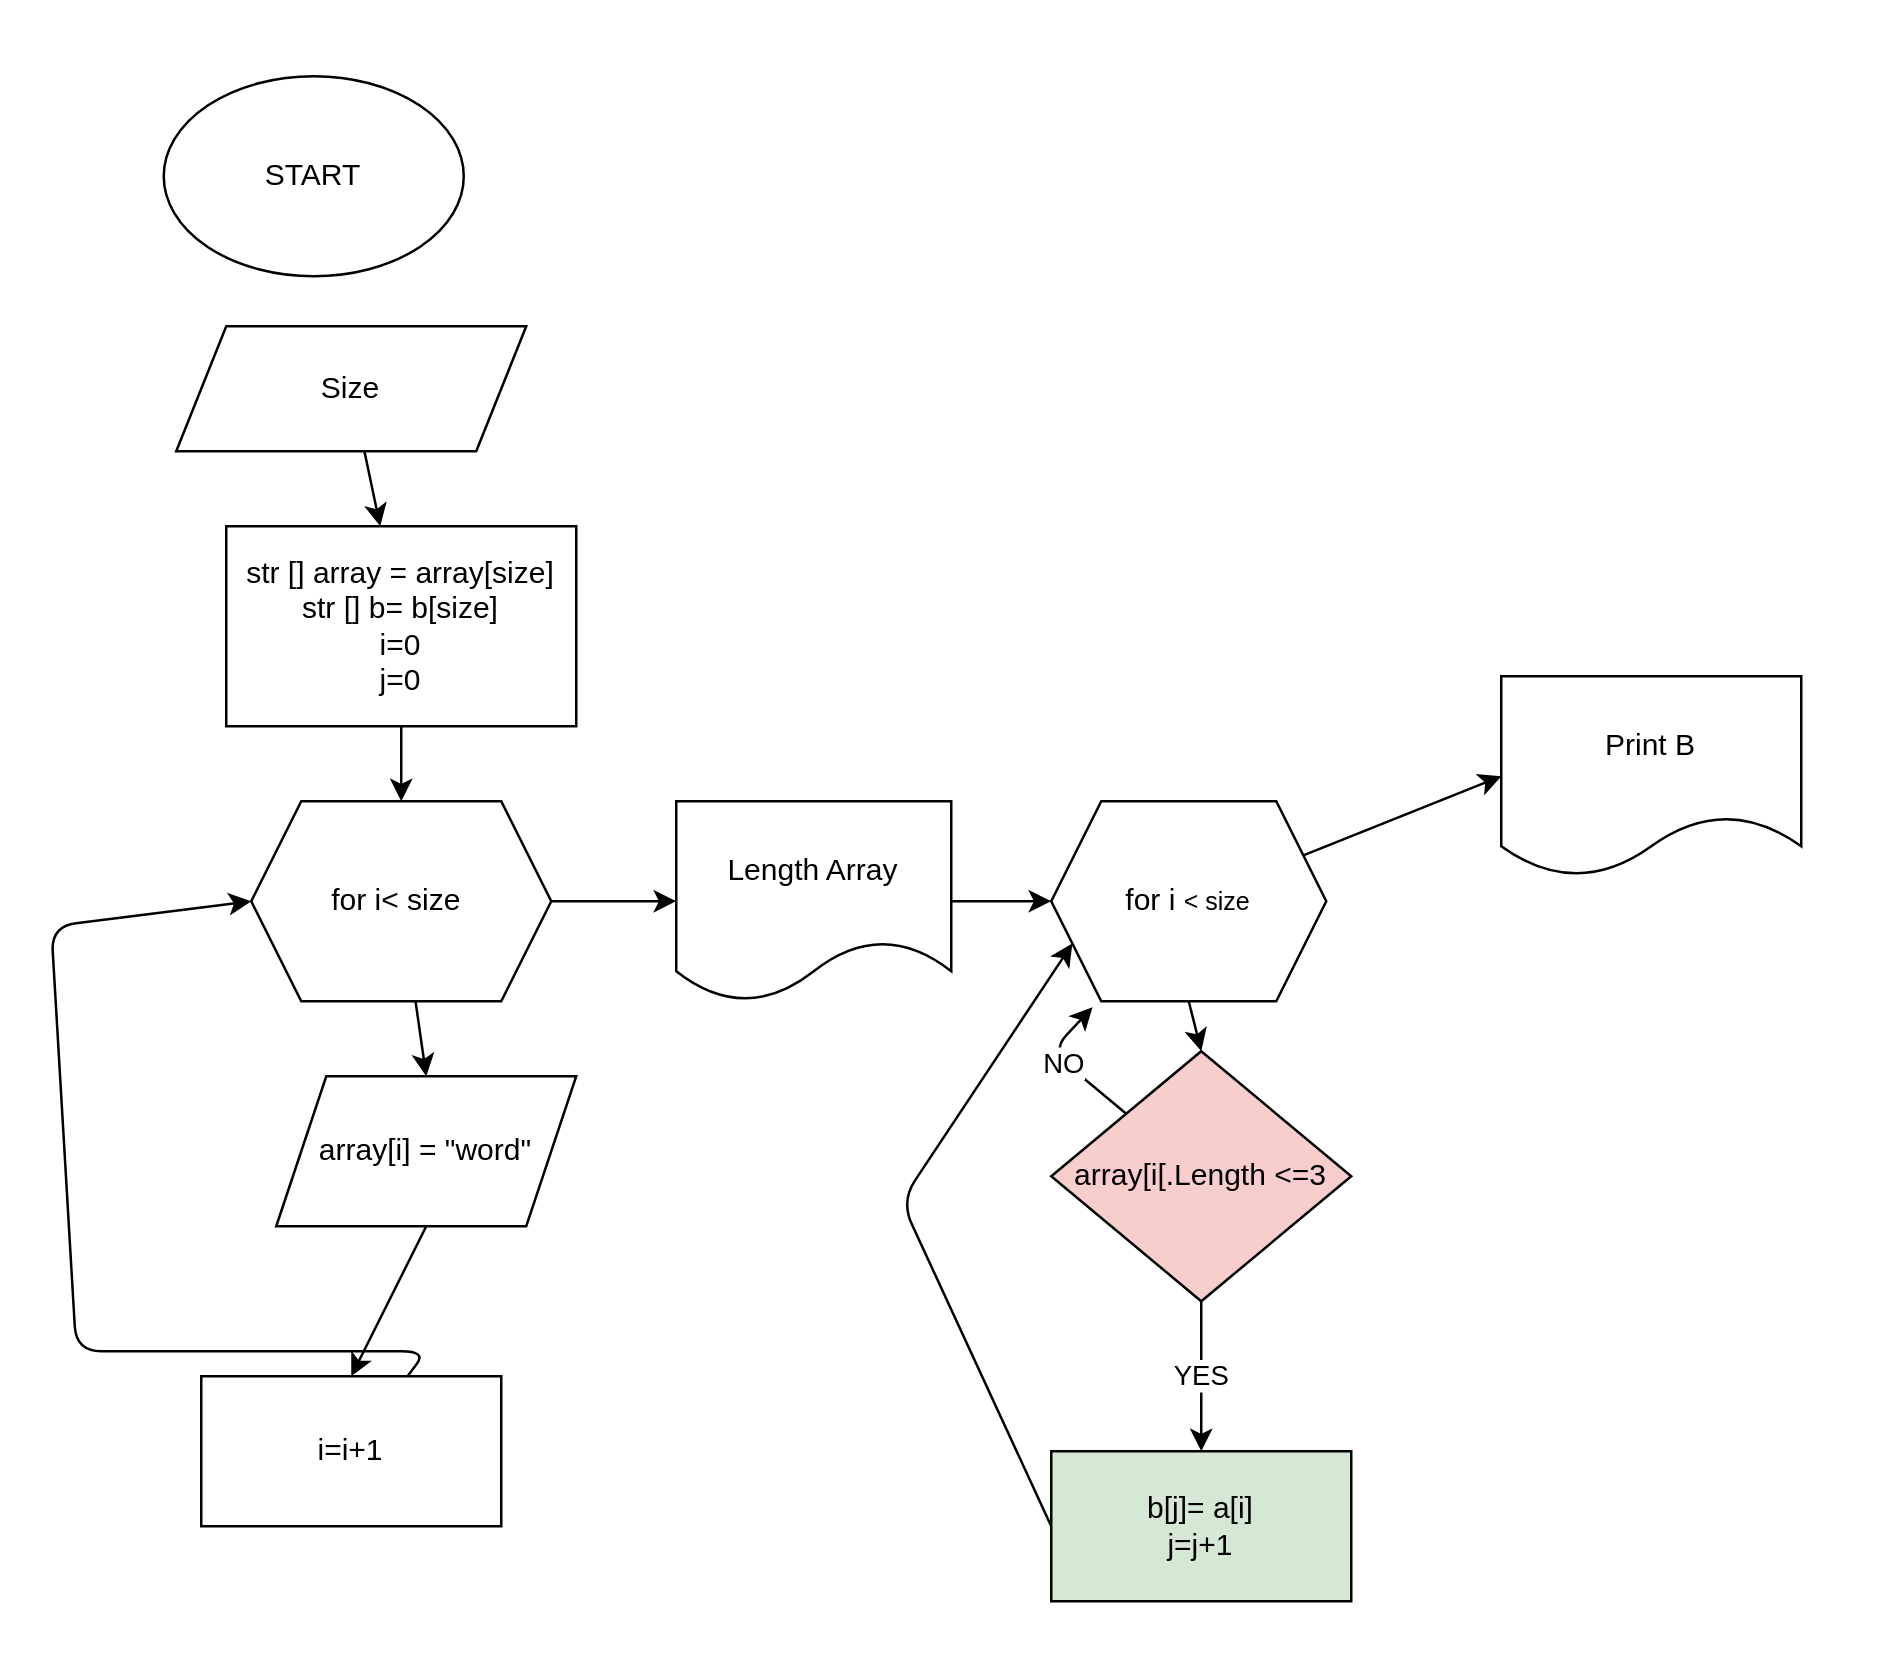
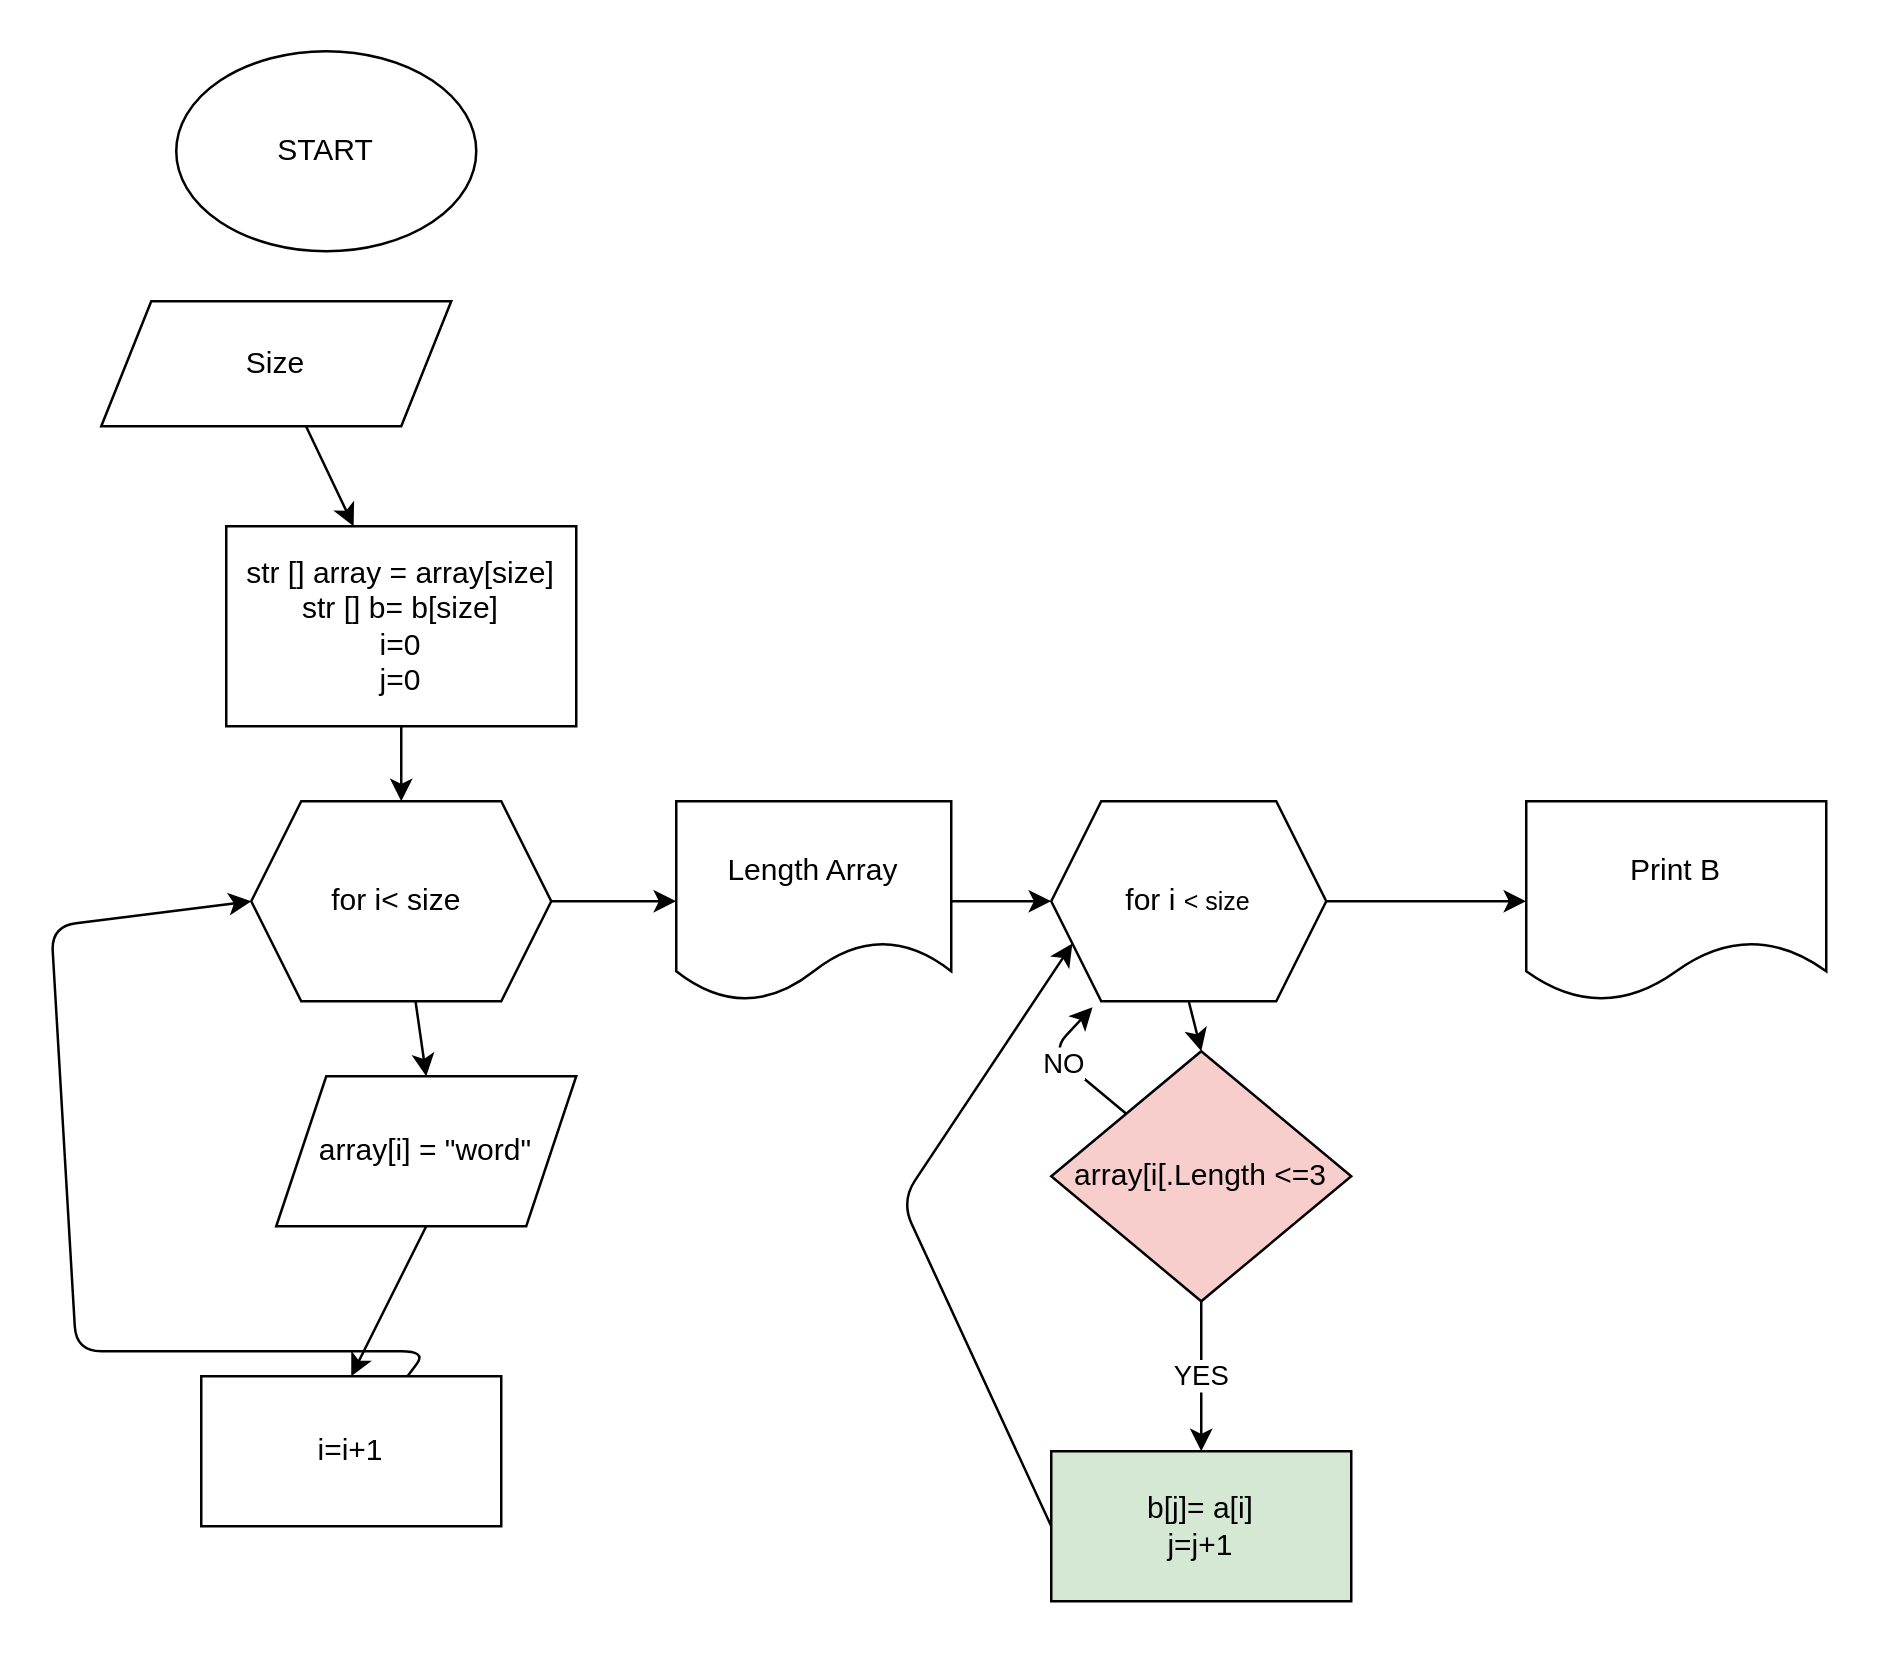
(314, 176) -> (326, 151)
(351, 389) -> (276, 364)
(1651, 776) -> (1676, 901)
